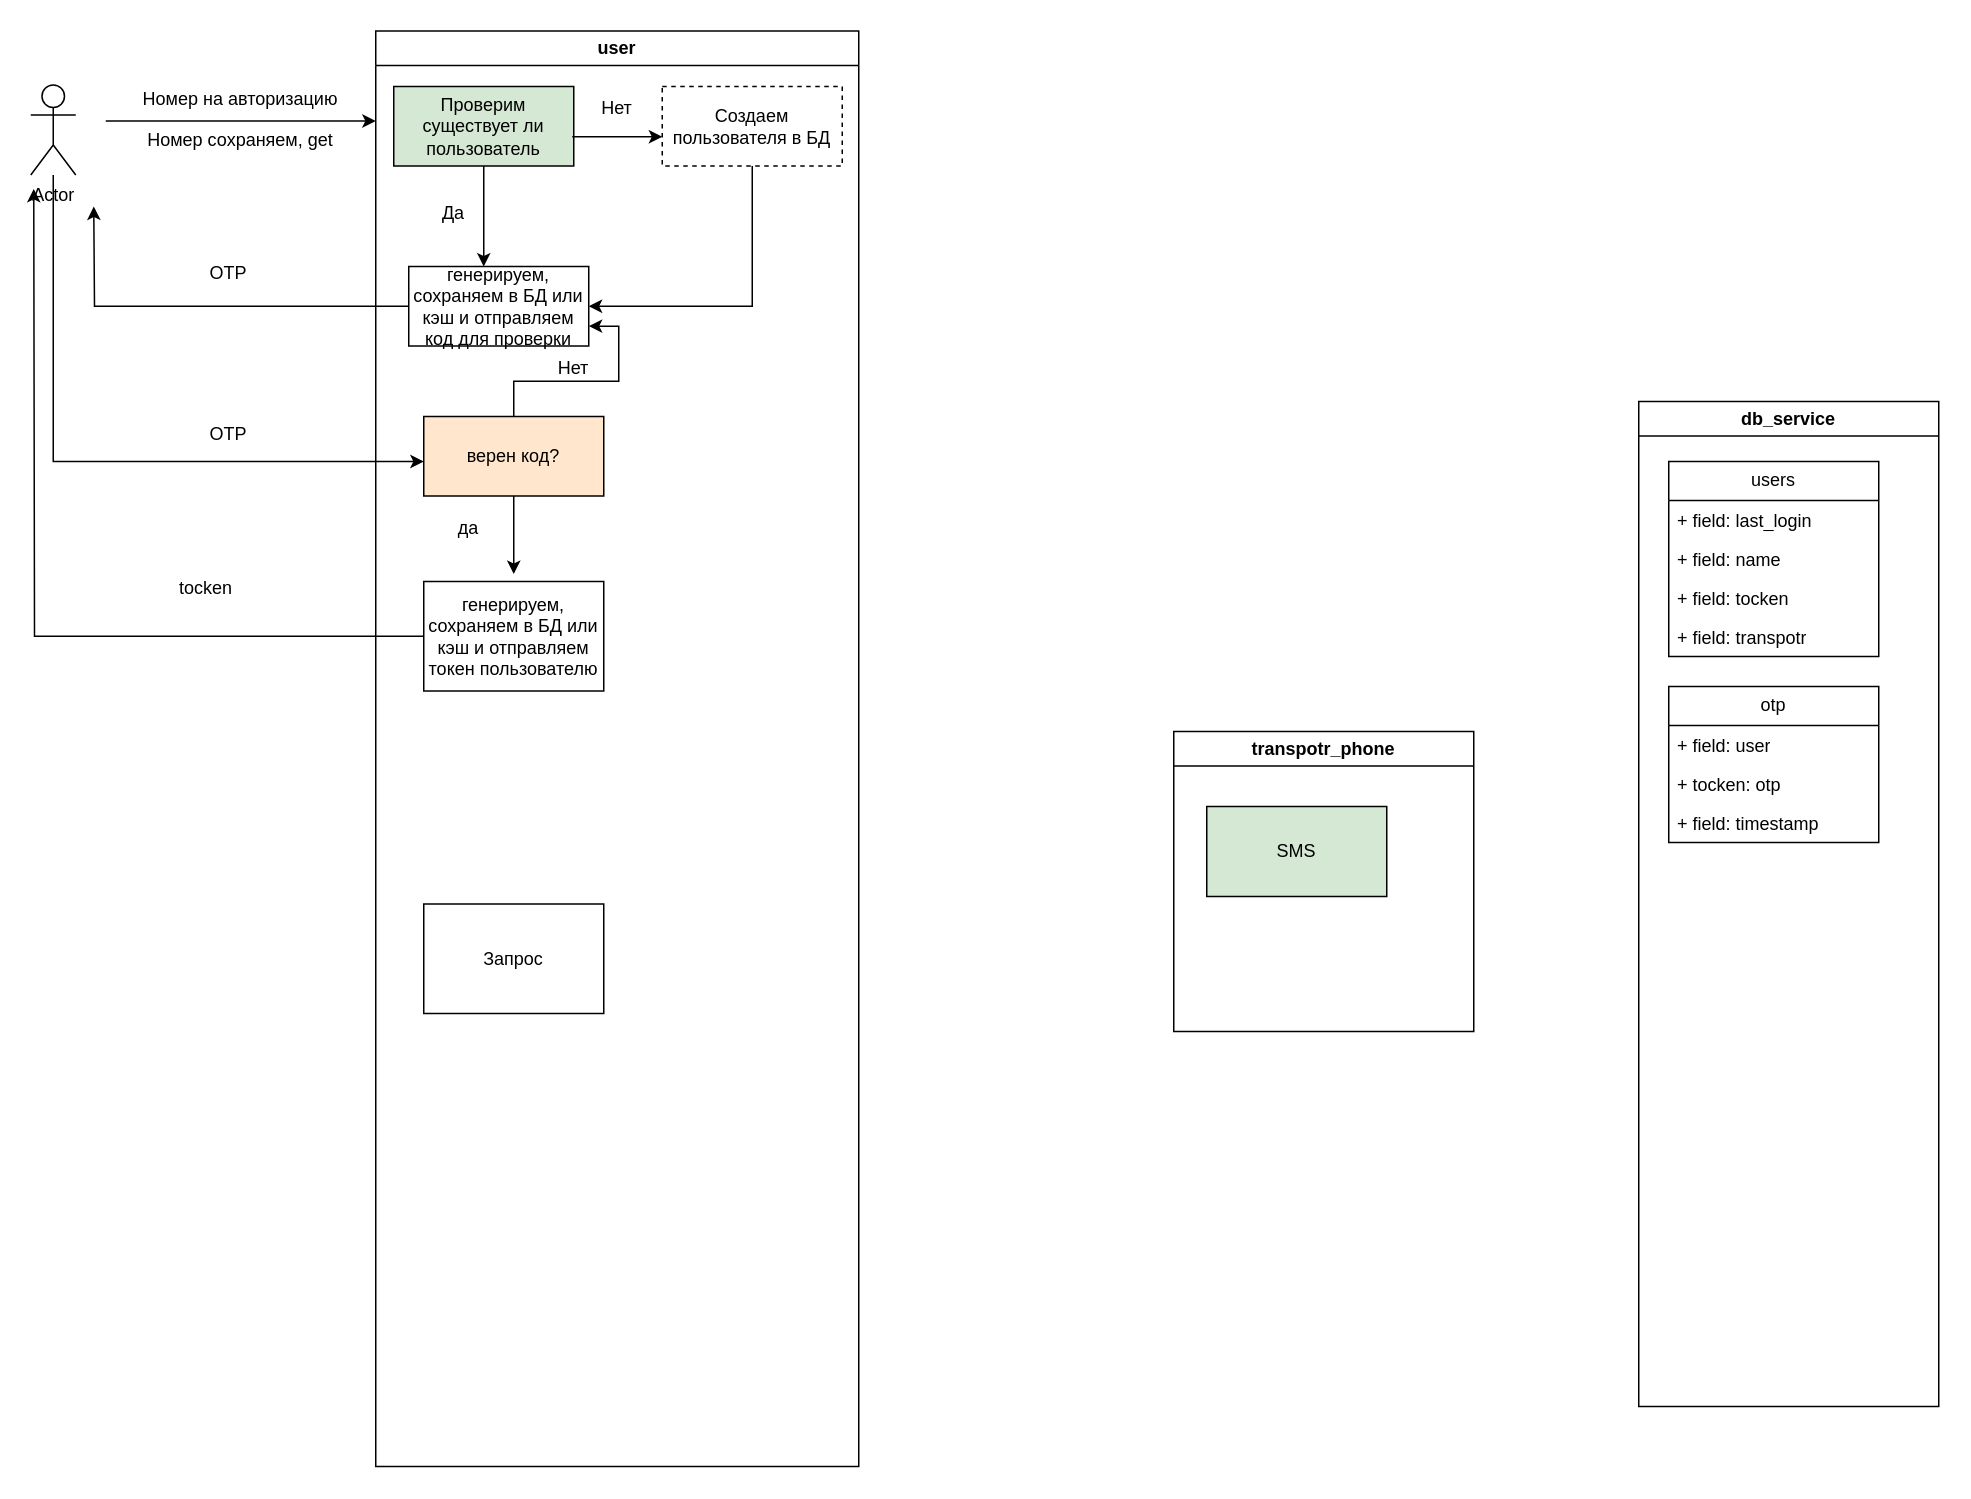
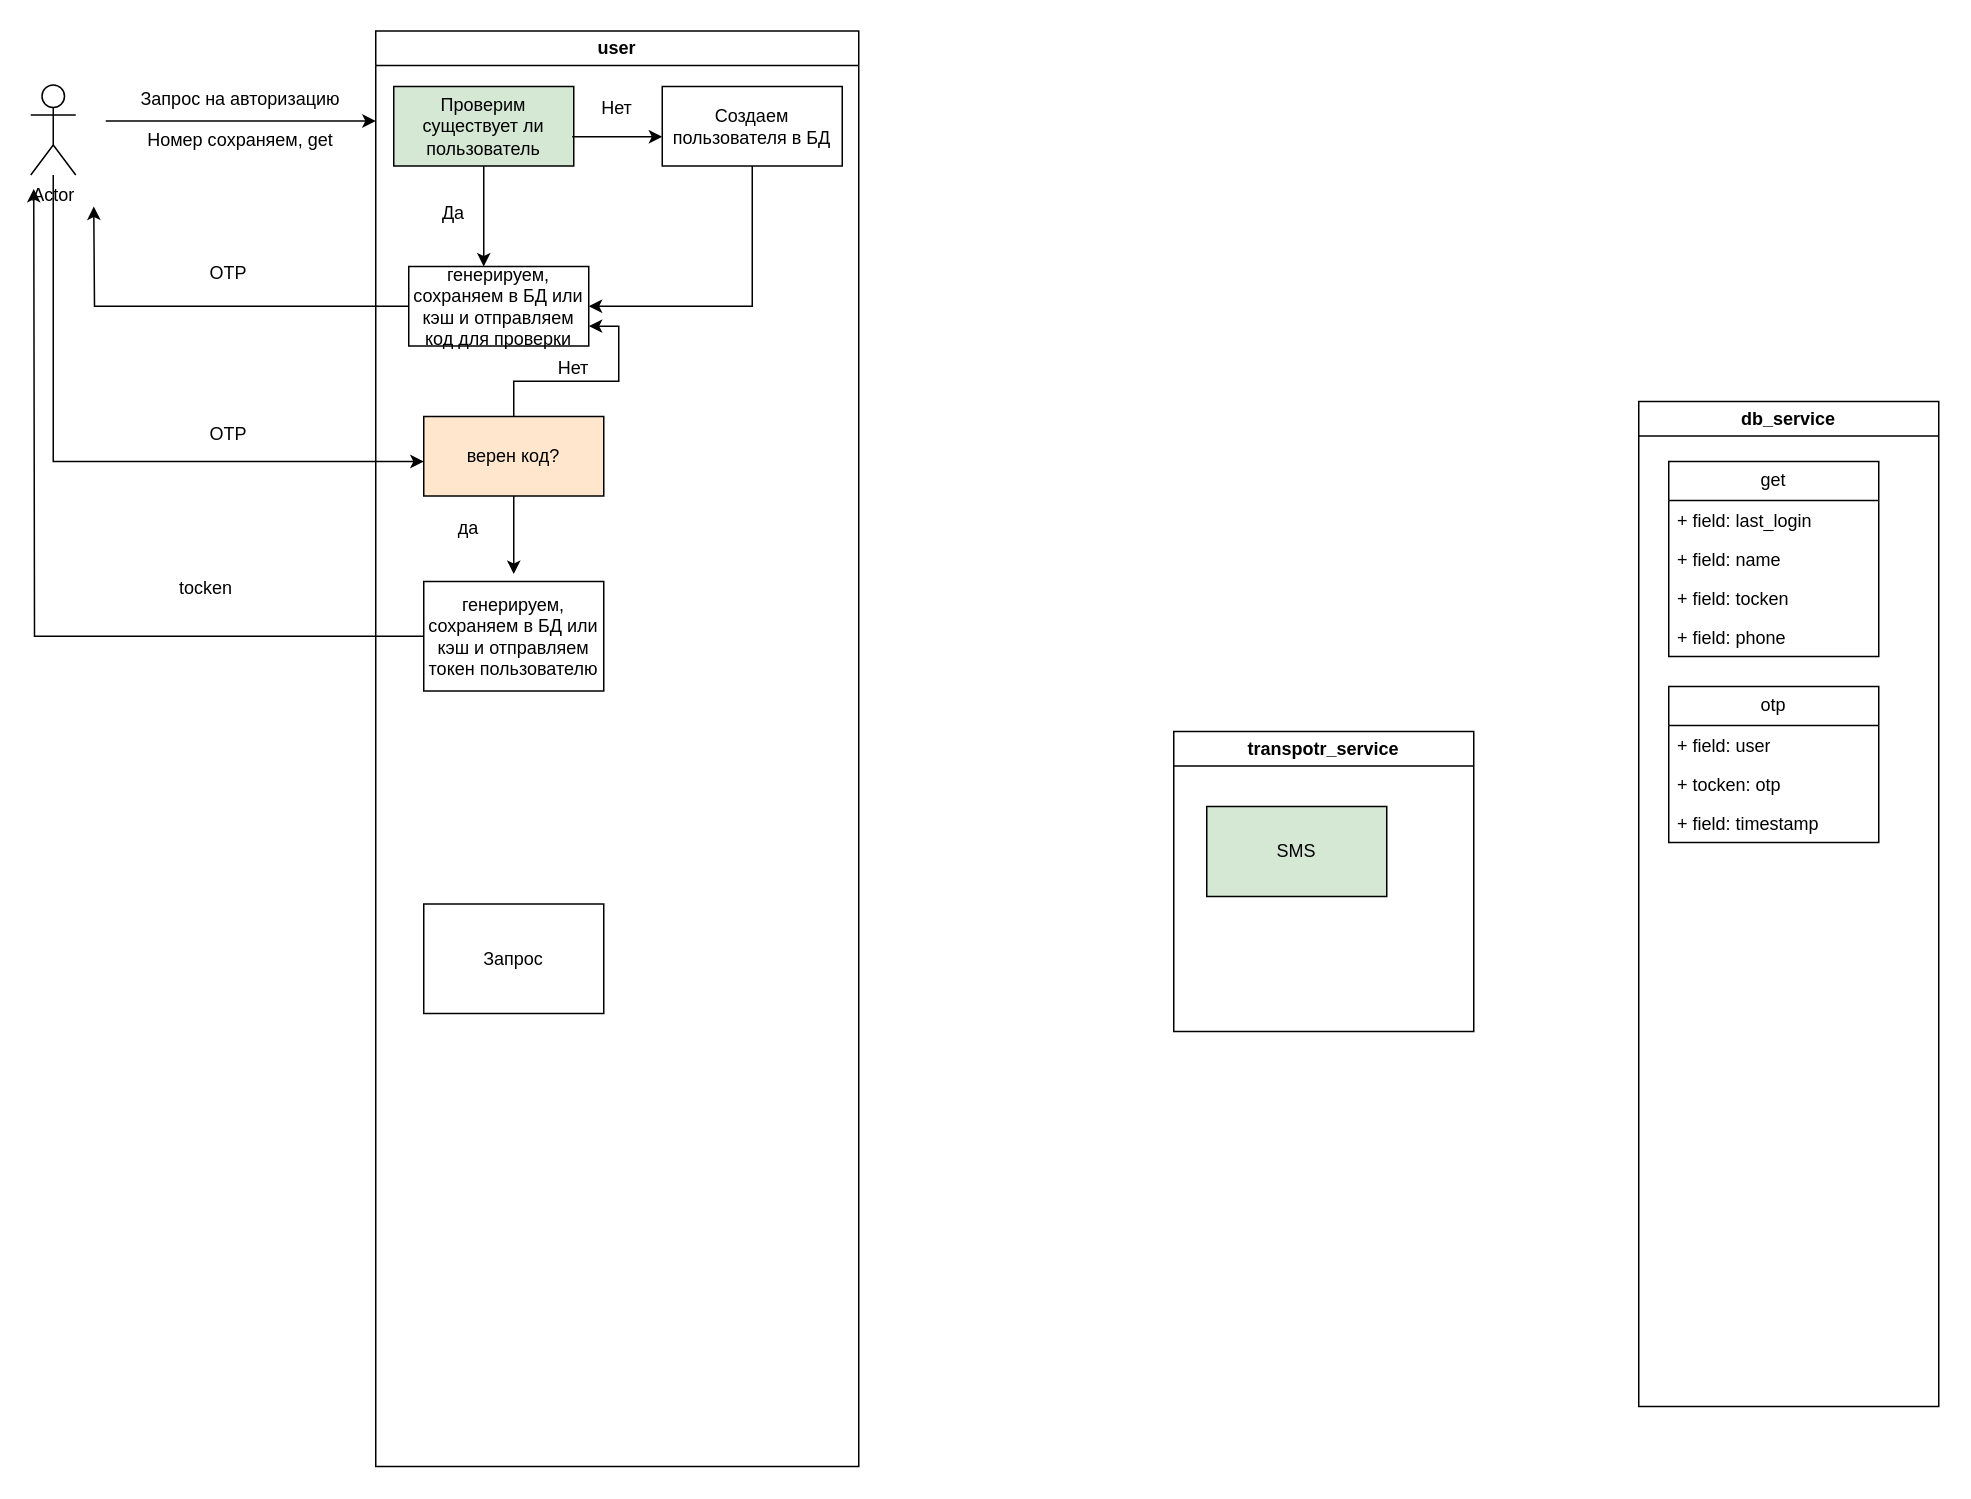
(241, 100) -> (241, 100)
(752, 126) -> (752, 126)
(1774, 481) -> (1774, 481)
(1757, 639) -> (1737, 639)
(1324, 749) -> (1324, 749)
